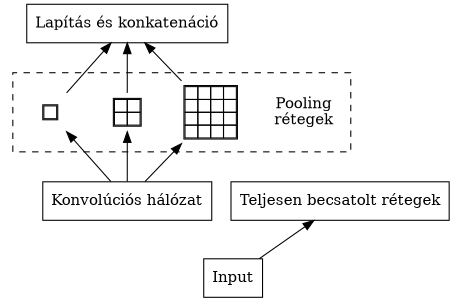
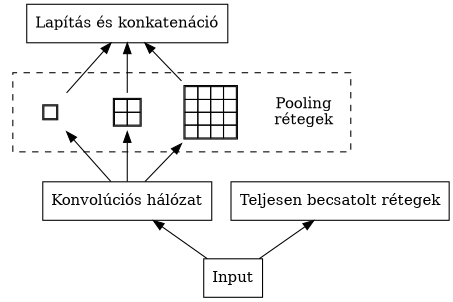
none -> (185, 243)
